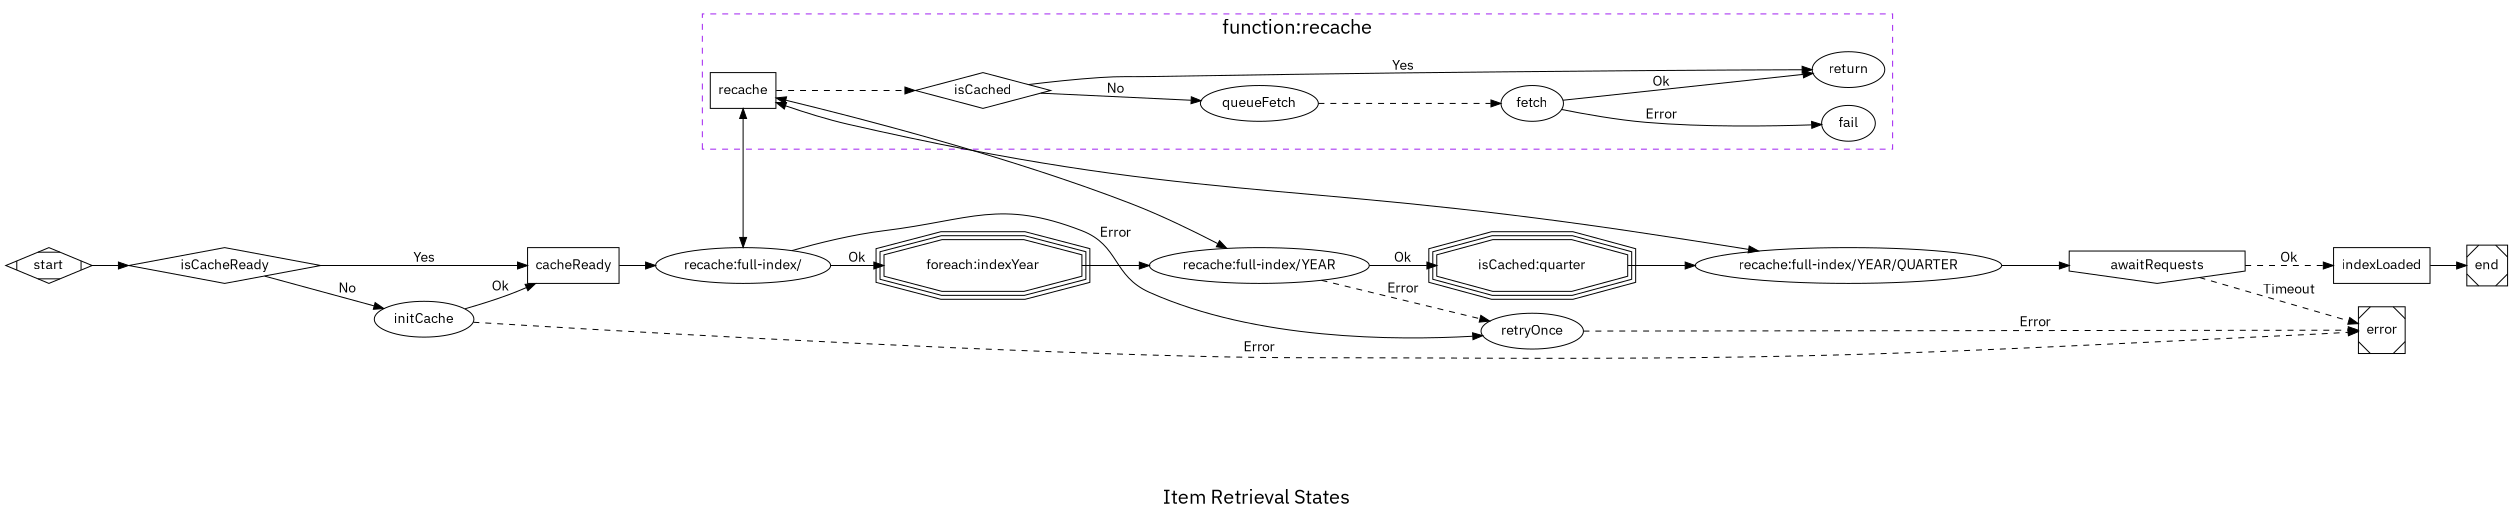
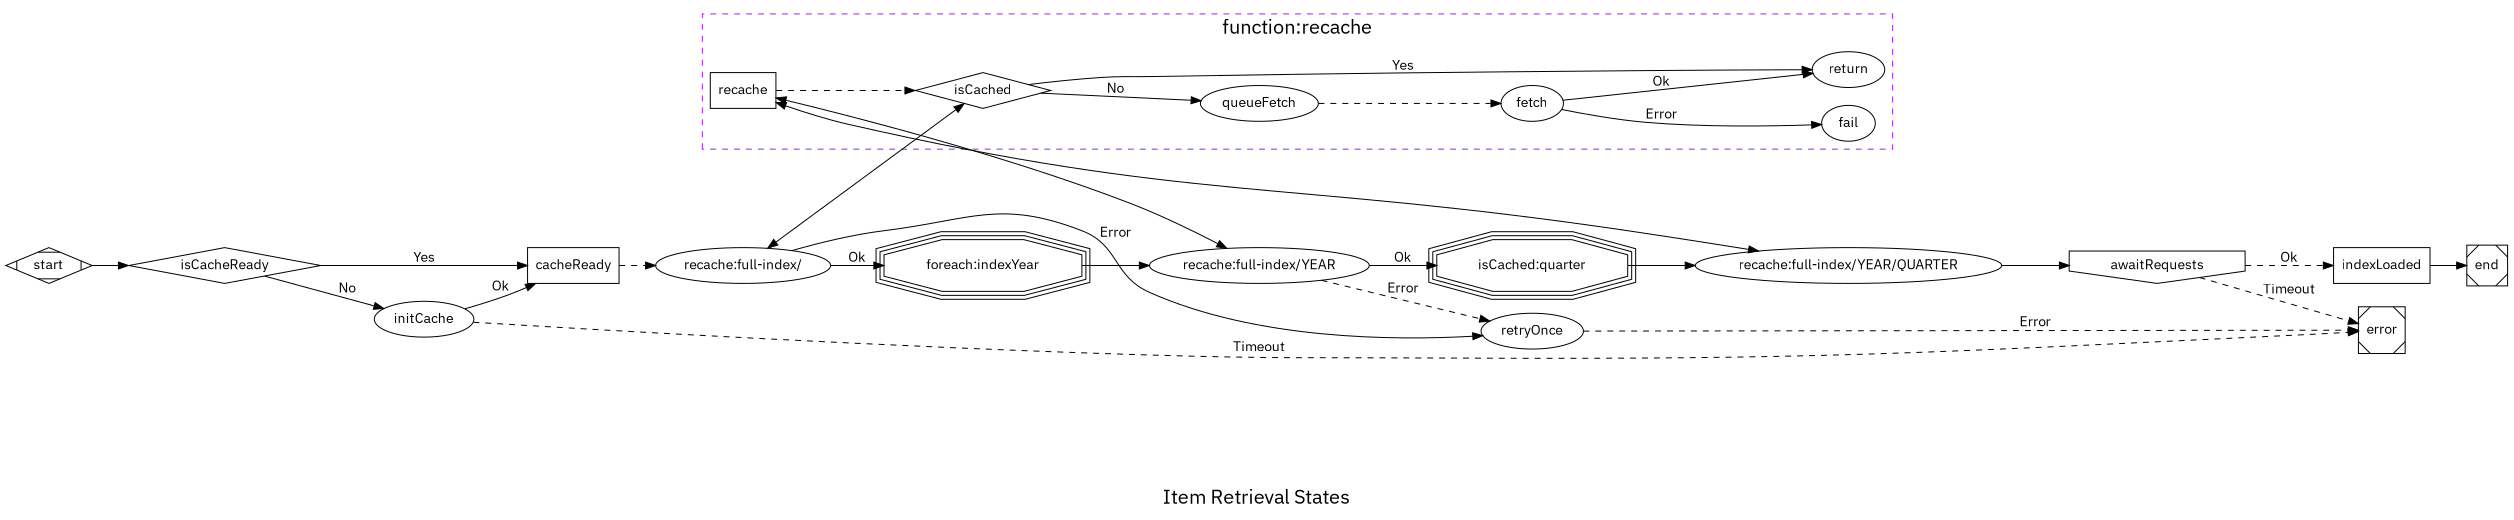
(743, 178) -> (866, 176)
(632, 266) -> (632, 266)
(1259, 348) -> (1259, 348)
